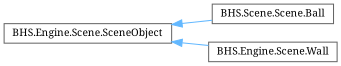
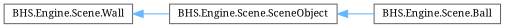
(273, 14) -> (437, 14)
(195, 44) -> (156, 14)
